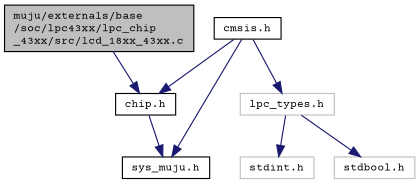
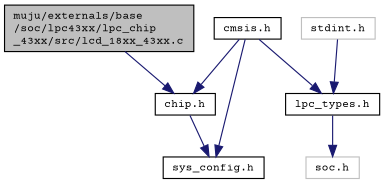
(287, 104) -> (333, 104)
(283, 130) -> (336, 61)
(166, 168) -> (214, 168)
(375, 168) -> (333, 168)
